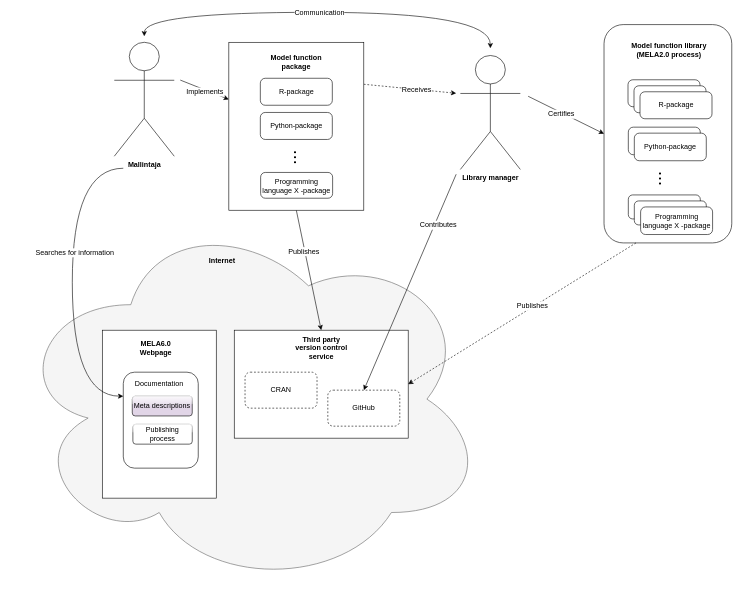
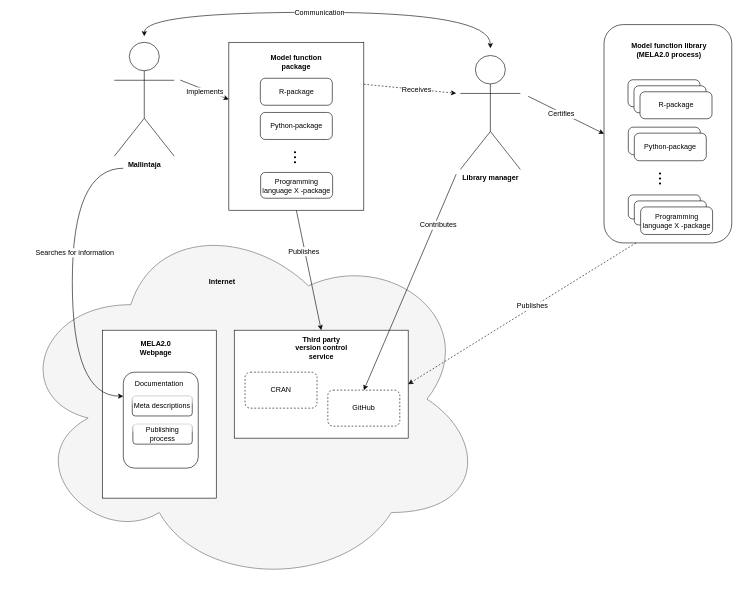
(222, 261) -> (222, 282)
(156, 348) -> (156, 348)
(162, 406) -> (162, 406)
